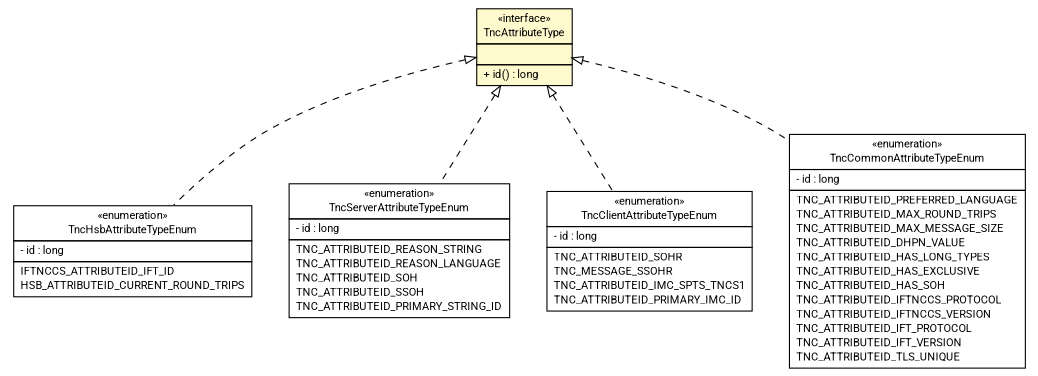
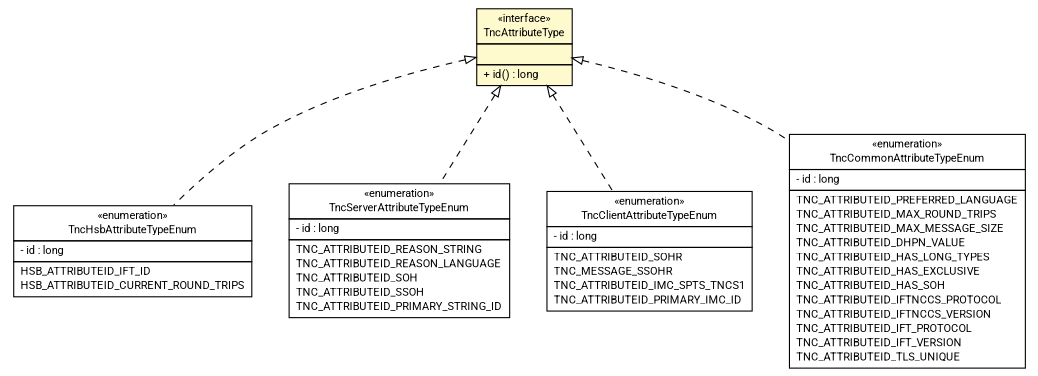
(98, 272) -> (86, 272)
